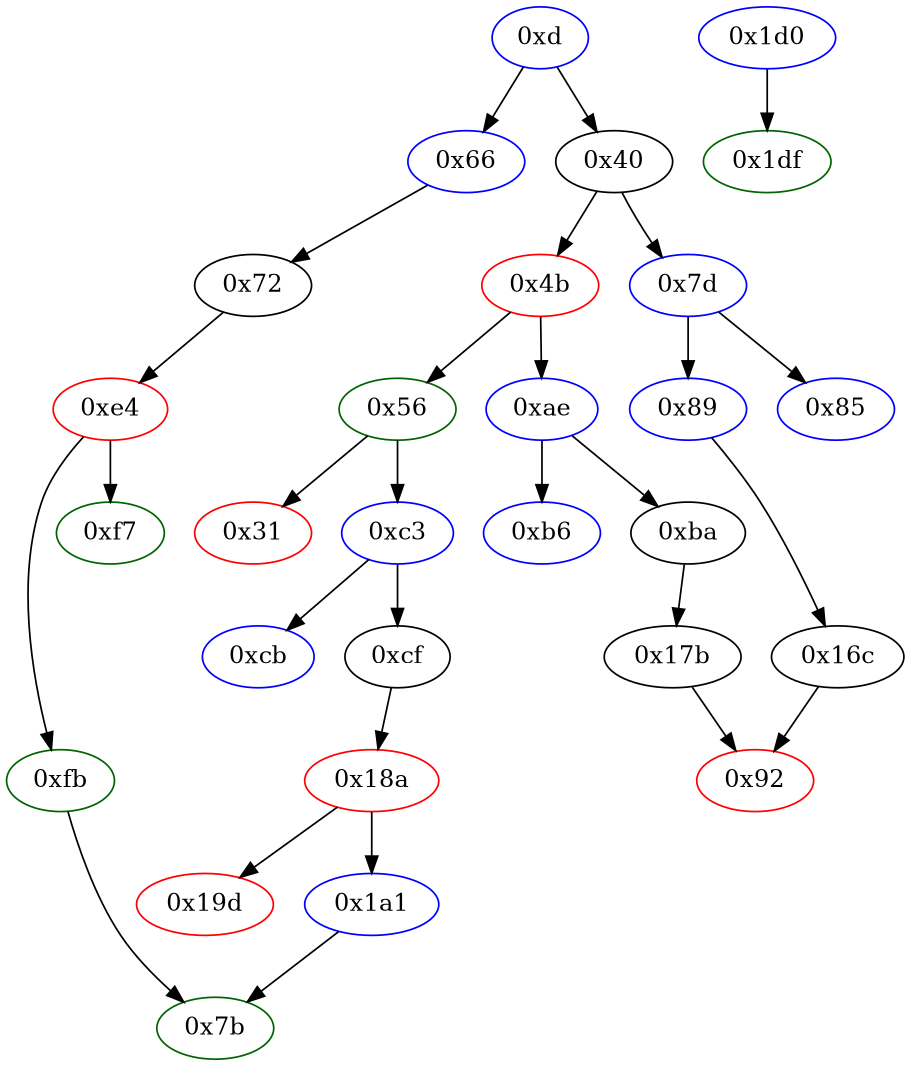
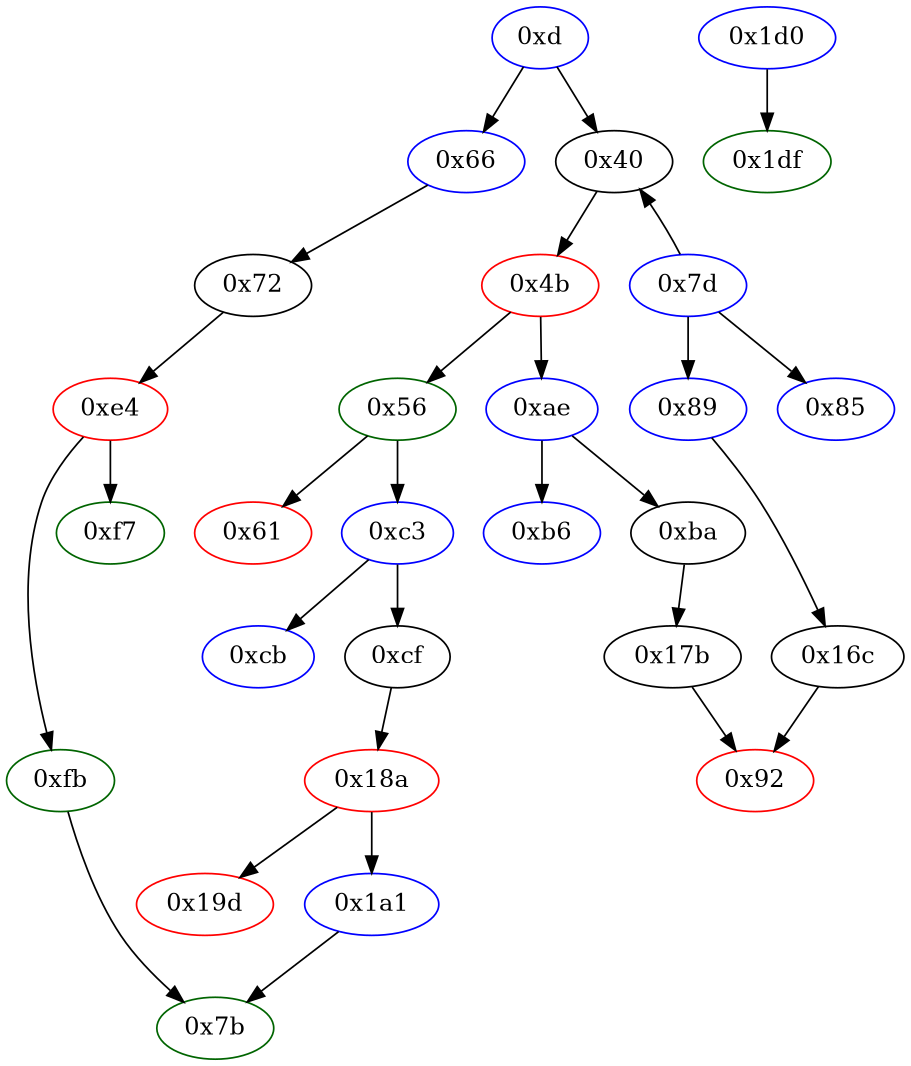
(636, 218) -> (666, 229)
(253, 533) -> (253, 533)
